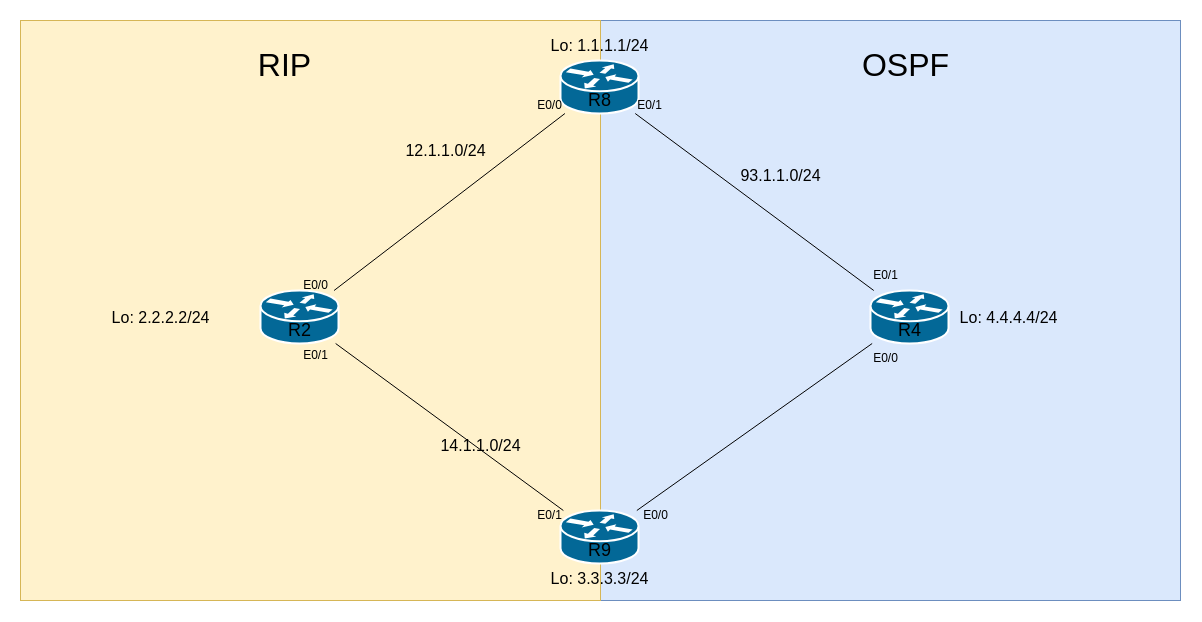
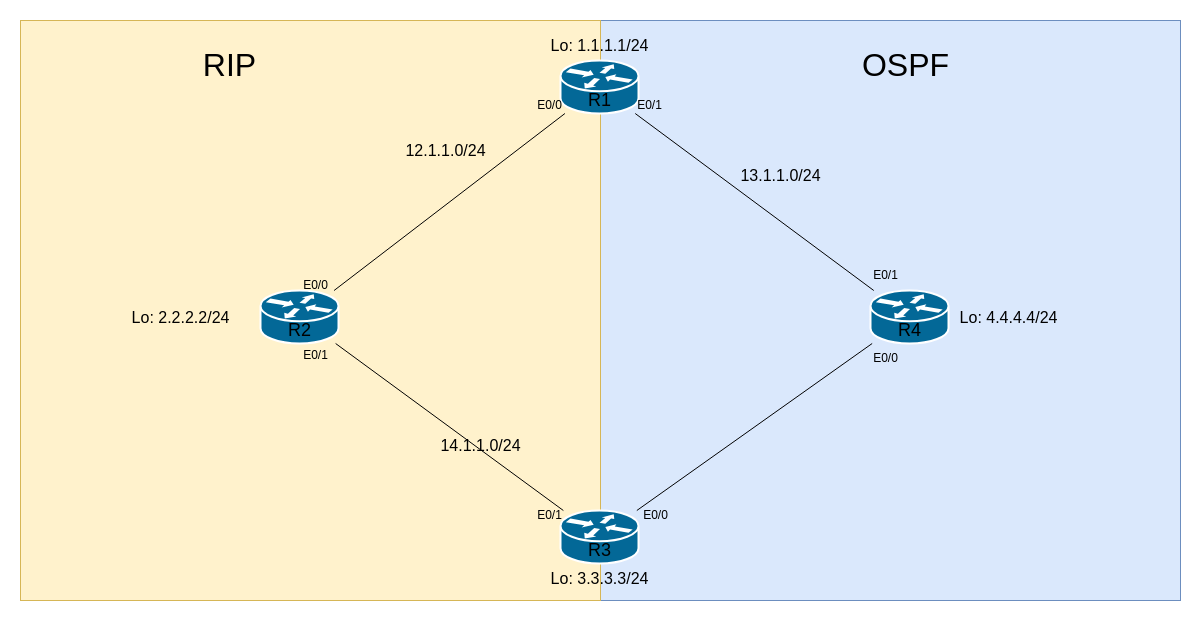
(285, 66) -> (230, 66)
(600, 101) -> (600, 101)
(781, 176) -> (781, 176)
(161, 317) -> (181, 317)
(600, 551) -> (600, 551)
